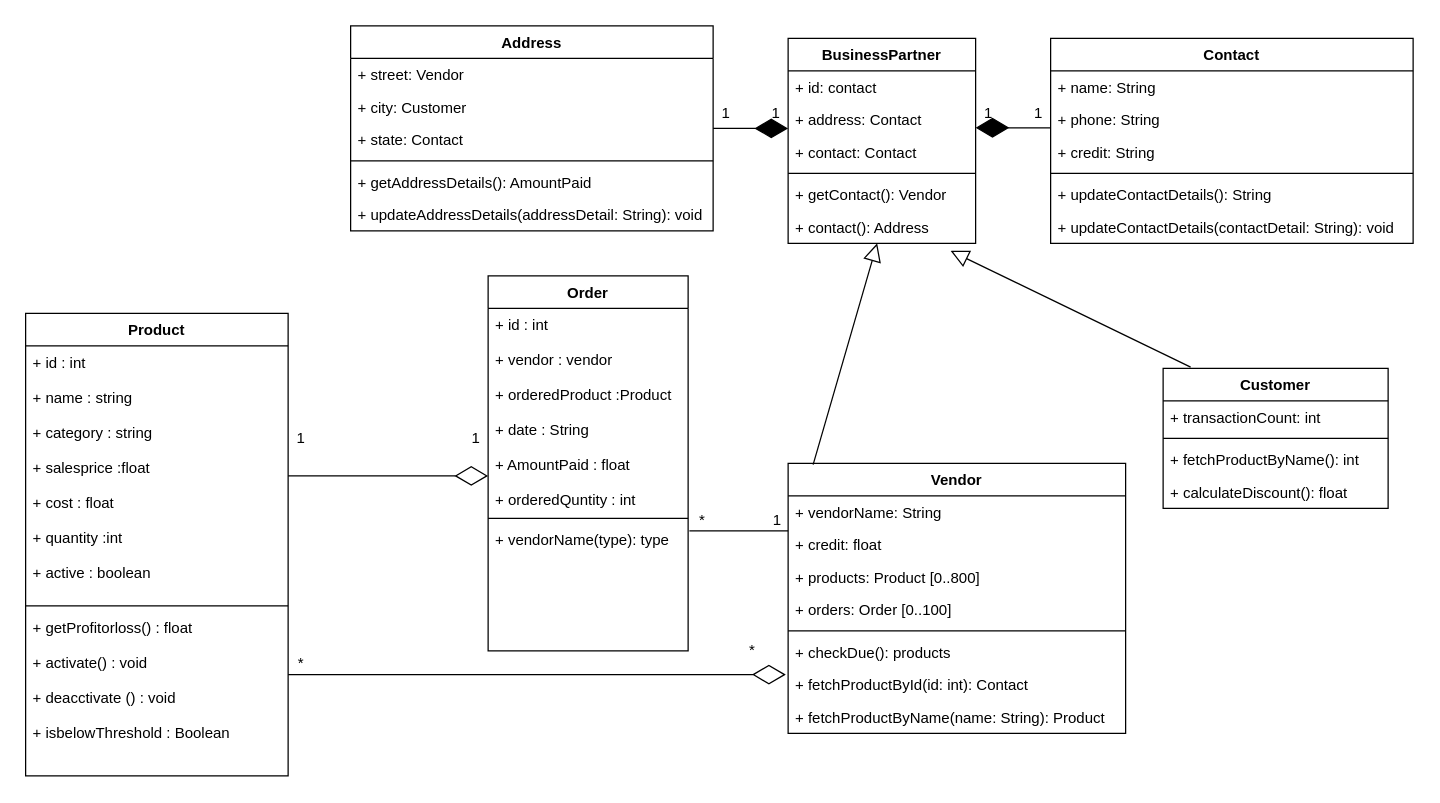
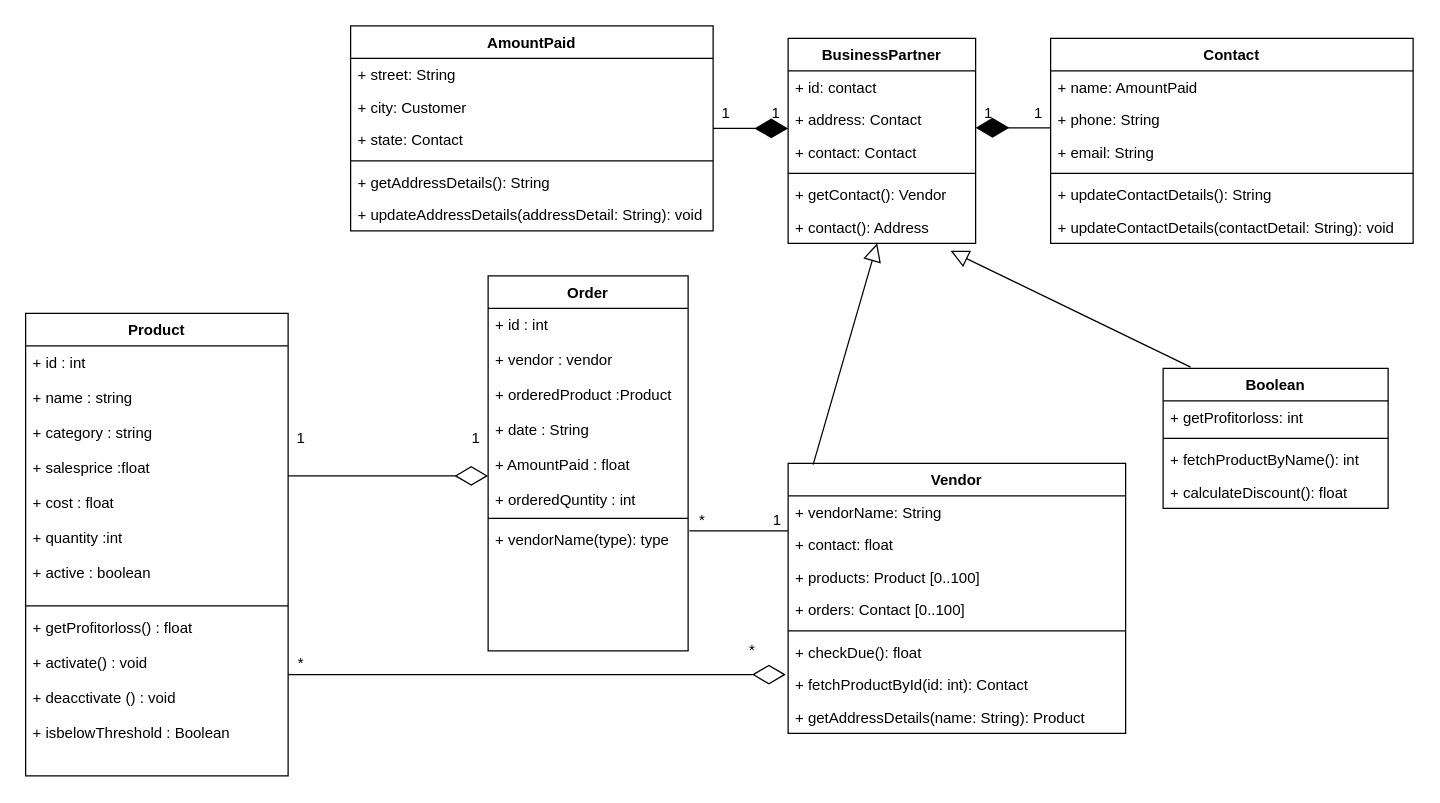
(531, 43) -> (531, 43)
(419, 75) -> (417, 75)
(1109, 88) -> (1125, 88)
(1115, 153) -> (1109, 153)
(484, 183) -> (468, 183)
(1275, 385) -> (1275, 385)
(1257, 418) -> (1251, 418)
(848, 545) -> (854, 545)
(901, 578) -> (901, 578)
(884, 610) -> (893, 610)
(882, 653) -> (867, 653)
(964, 718) -> (956, 718)
